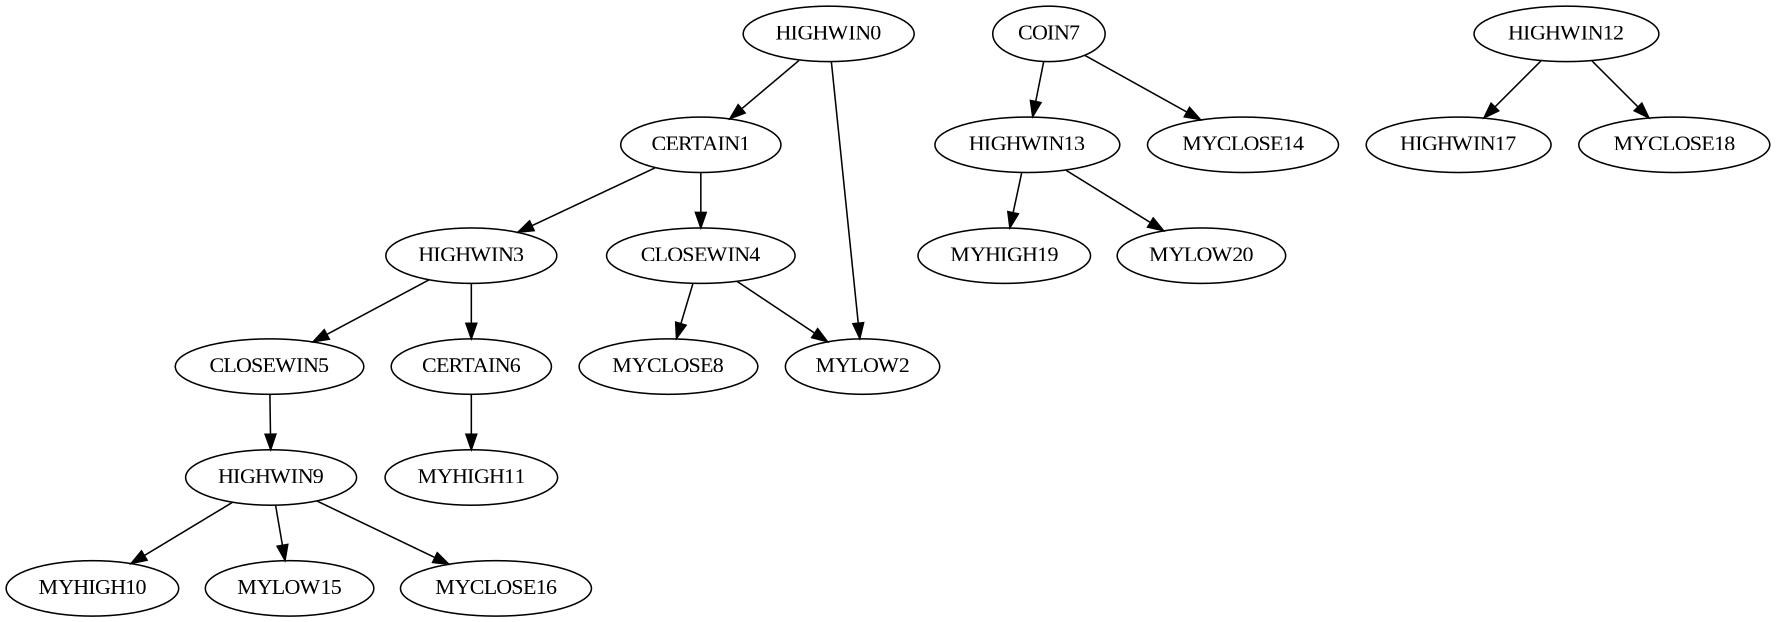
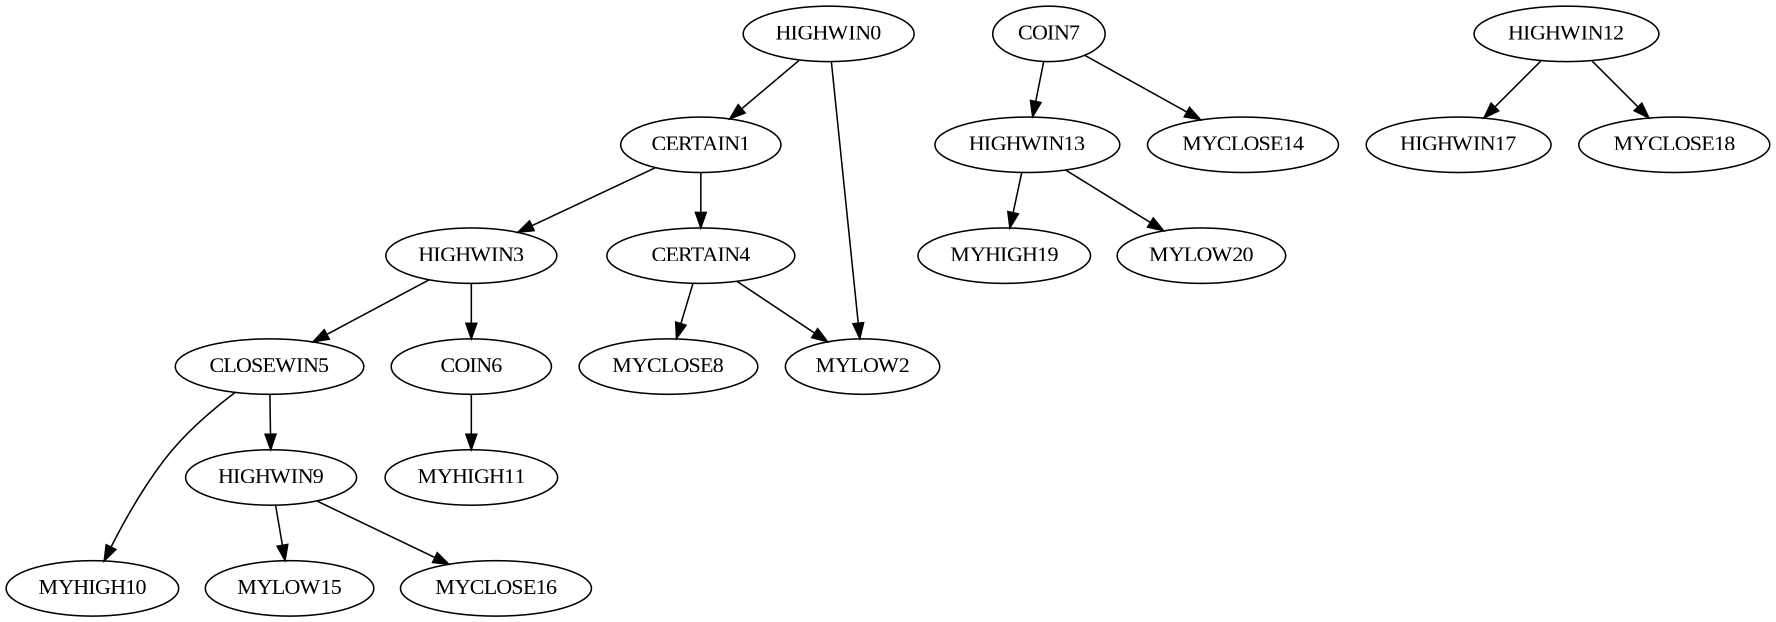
(701, 256) -> (701, 256)
(471, 367) -> (471, 367)
(188, 529) -> (163, 462)
